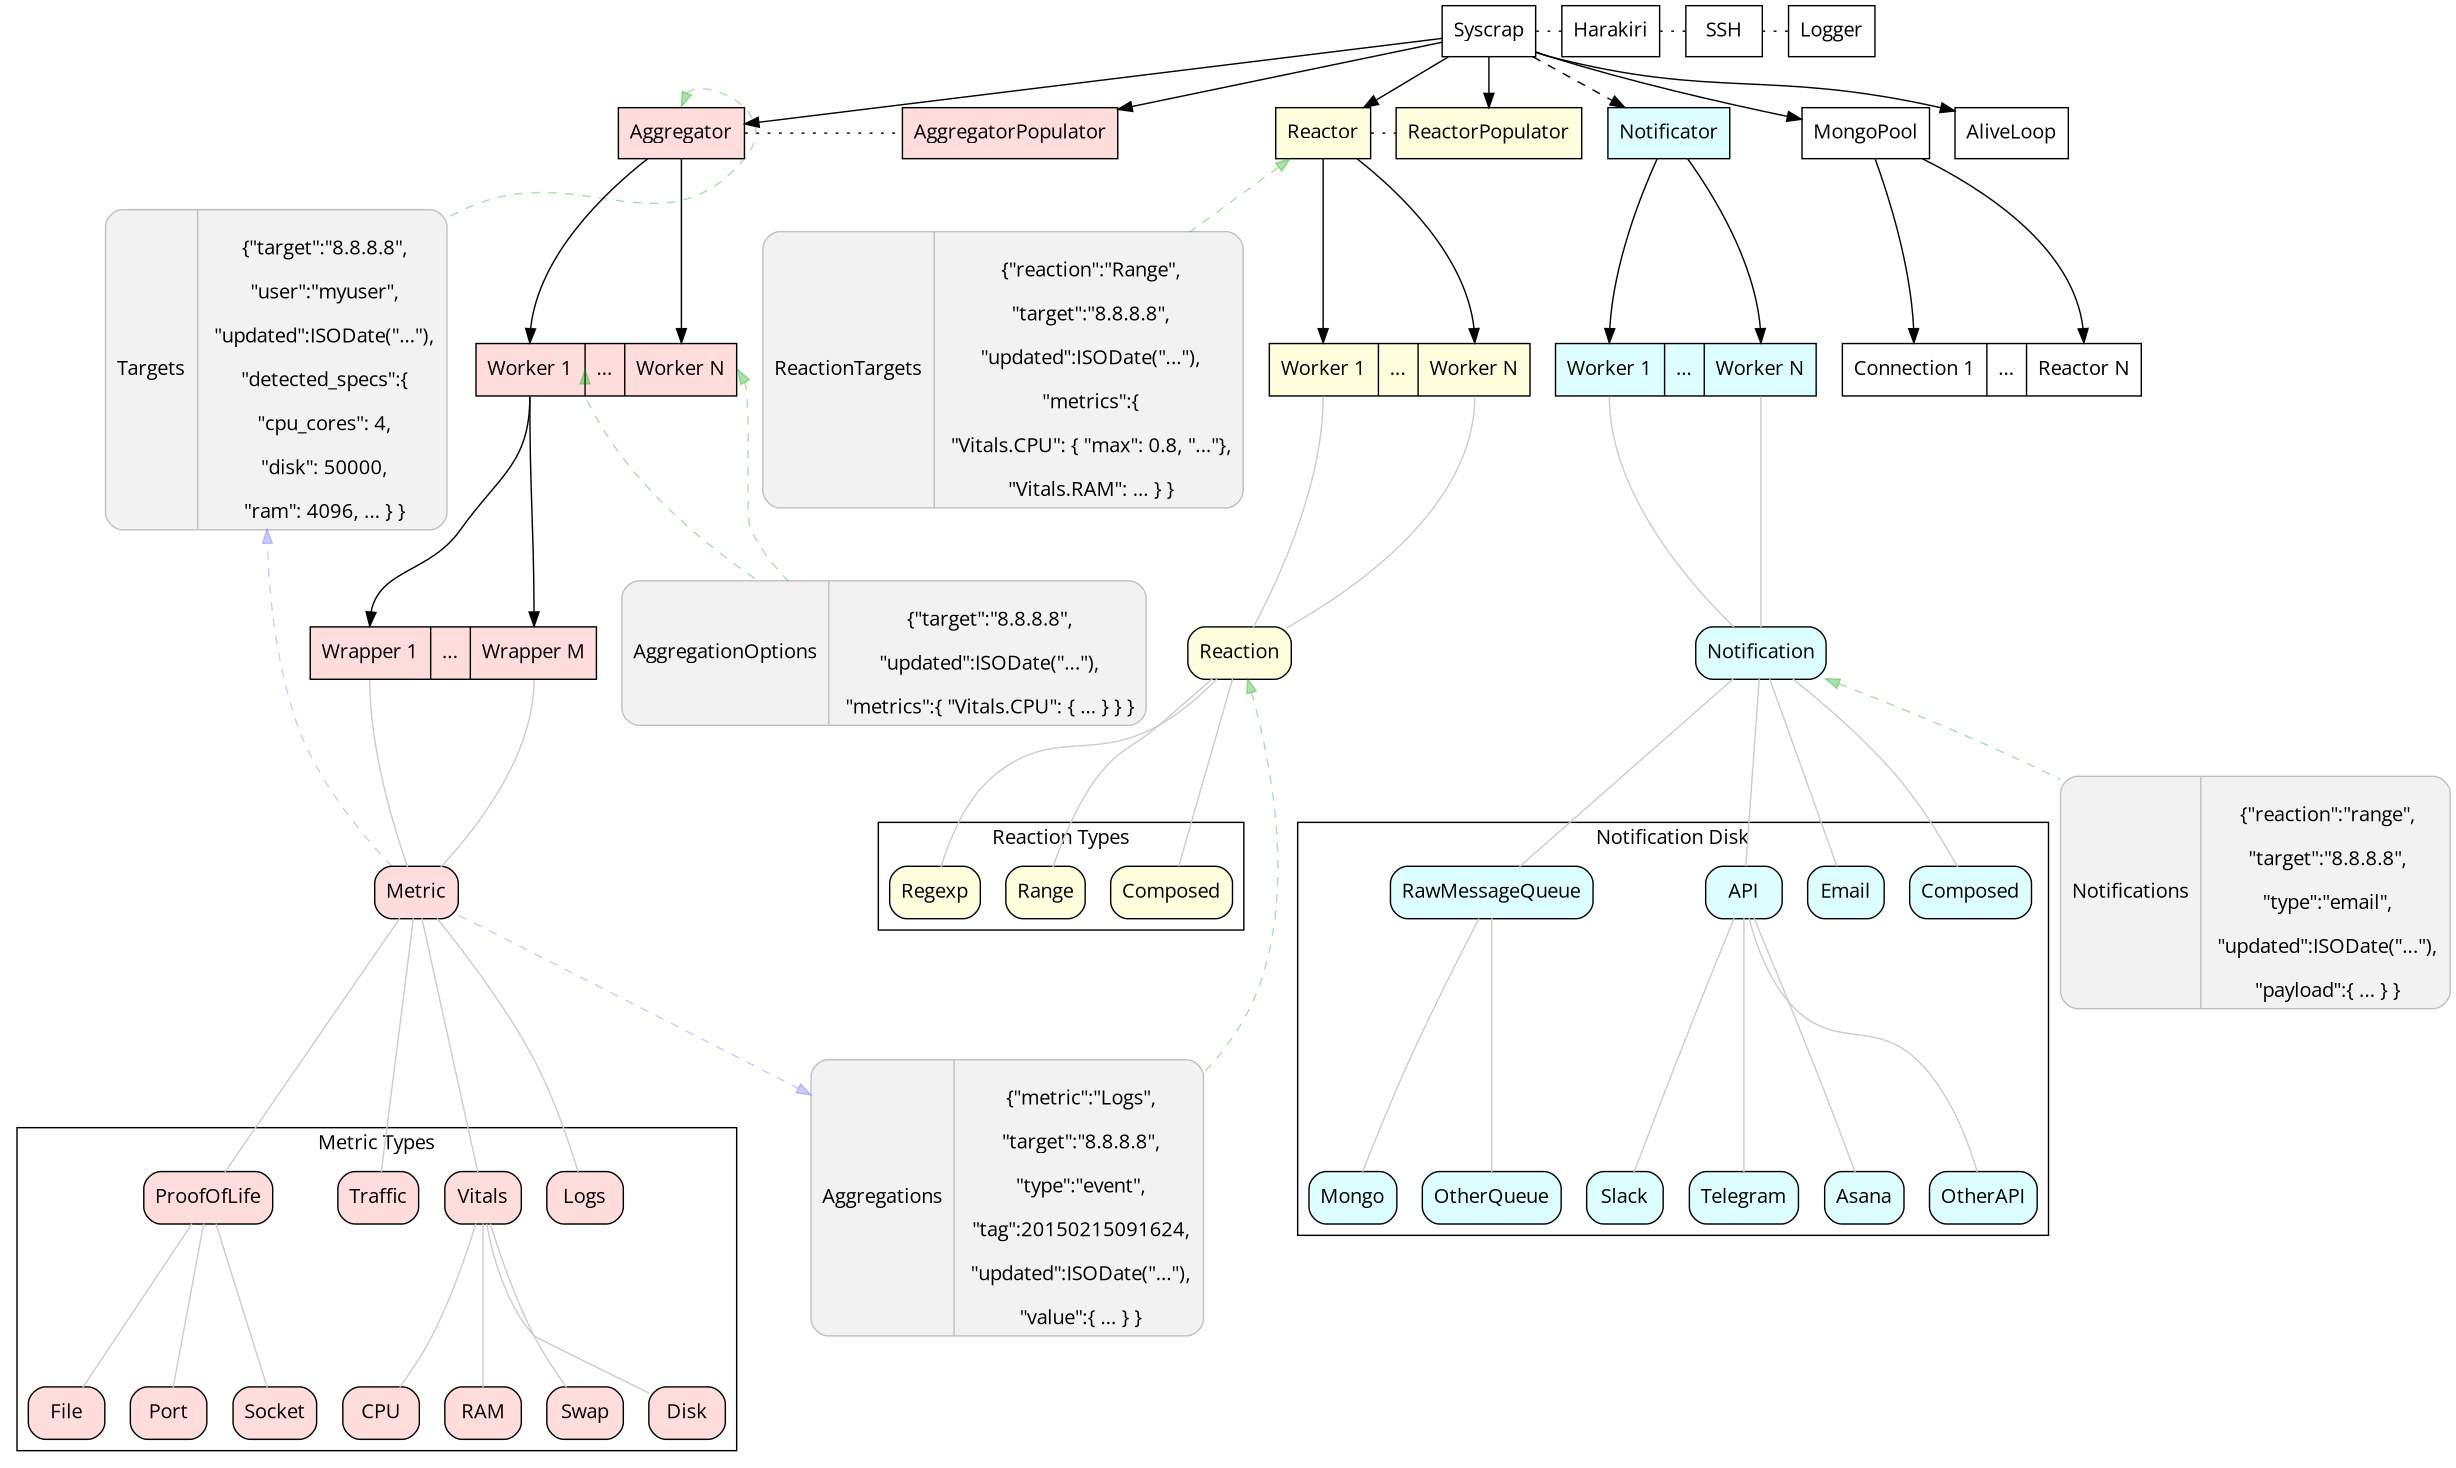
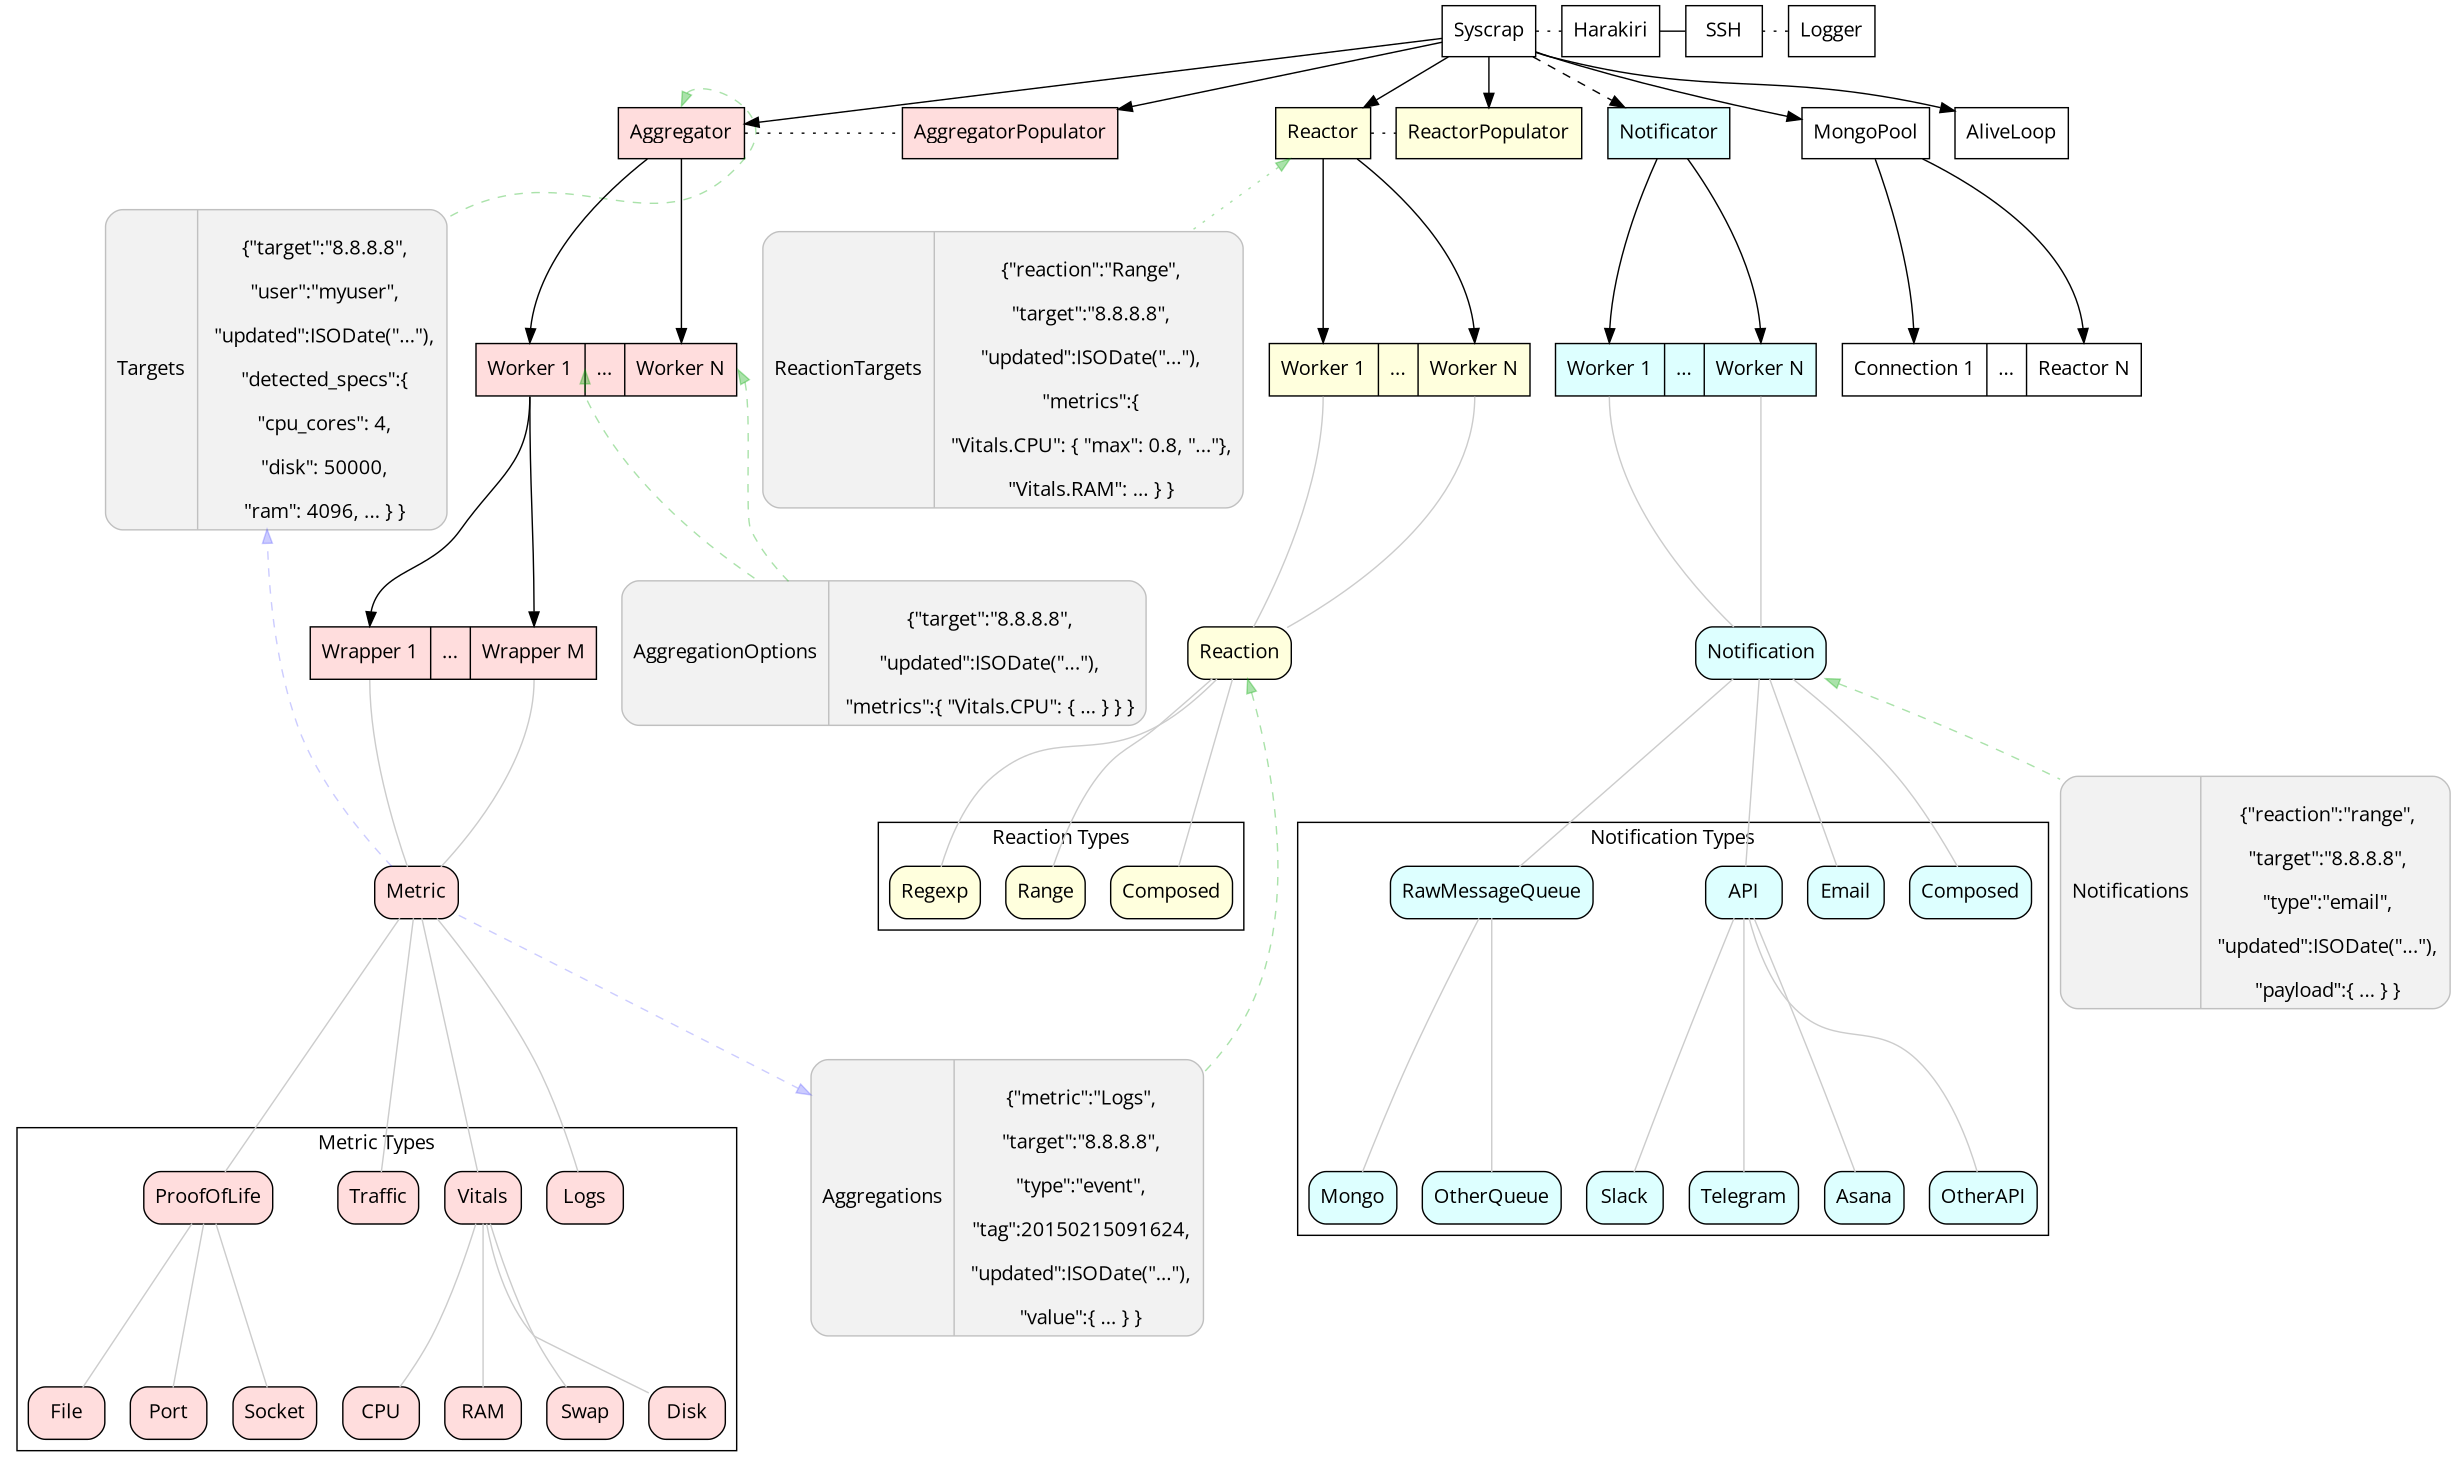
(1673, 31) -> (1673, 31)
(1234, 200) -> (1234, 200)
(1673, 839) -> (1673, 839)
